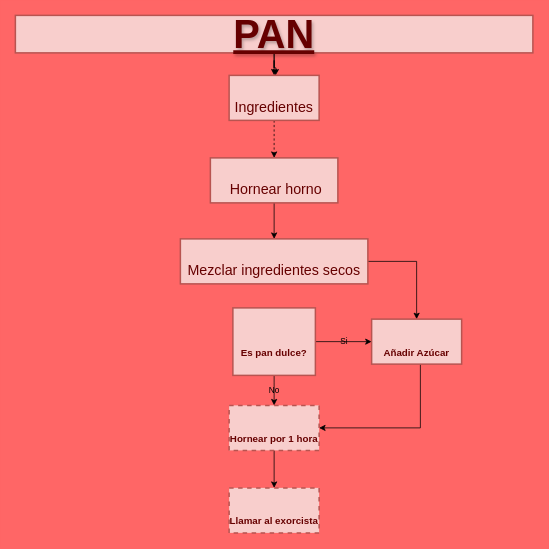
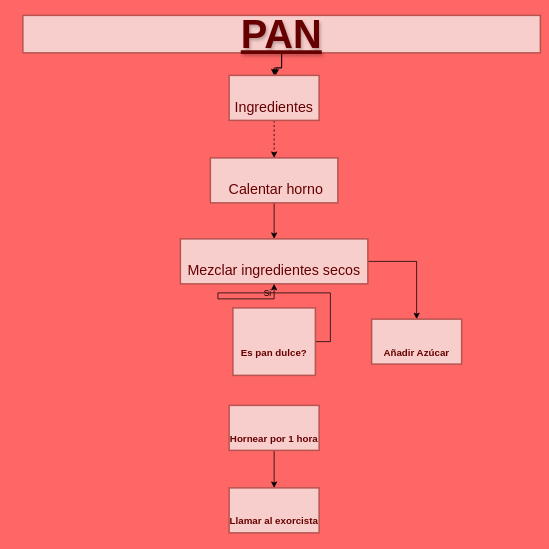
(274, 34) -> (282, 34)
(274, 180) -> (274, 180)
(274, 261) -> (274, 261)
(348, 342) -> (330, 317)
(274, 392) -> none
(420, 398) -> none
(274, 428) -> (274, 428)
(274, 510) -> (274, 510)
